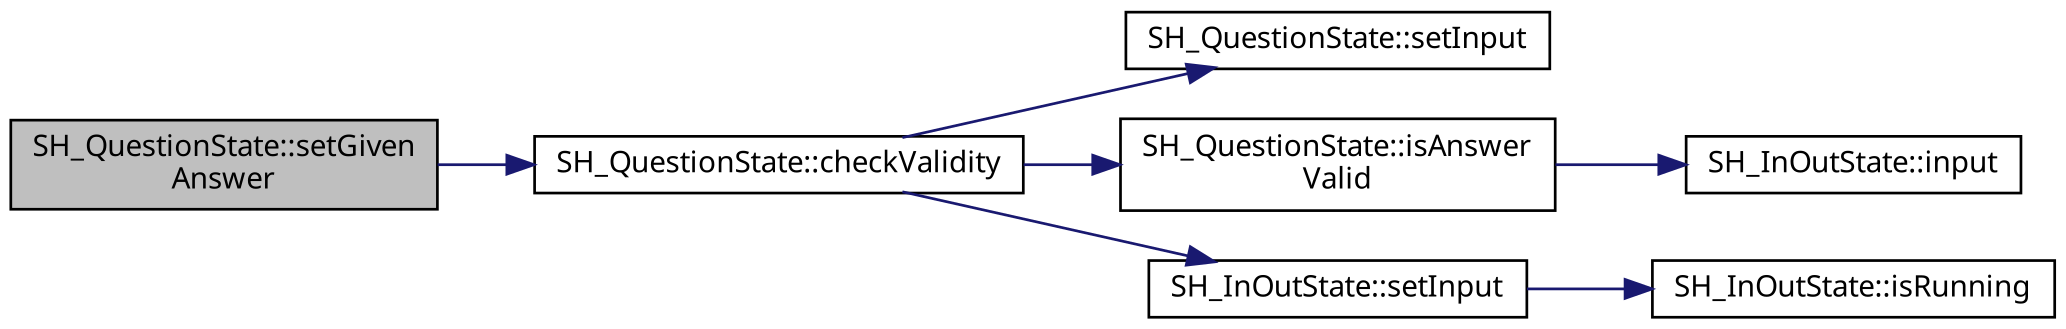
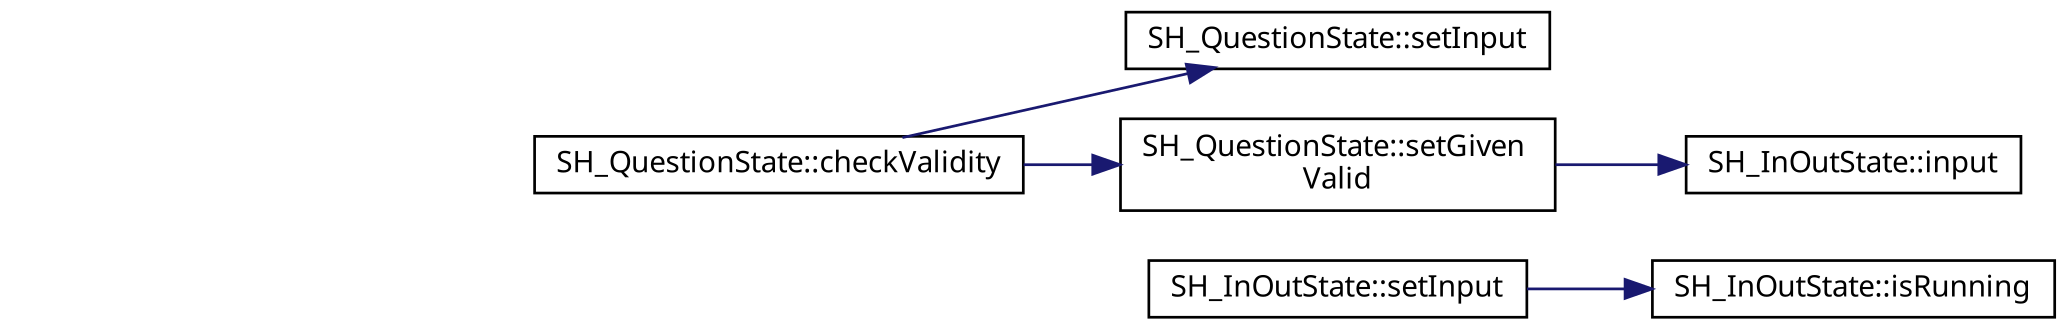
(224, 165) -> none
(1338, 165) -> (1338, 165)
(1045, 224) -> none
